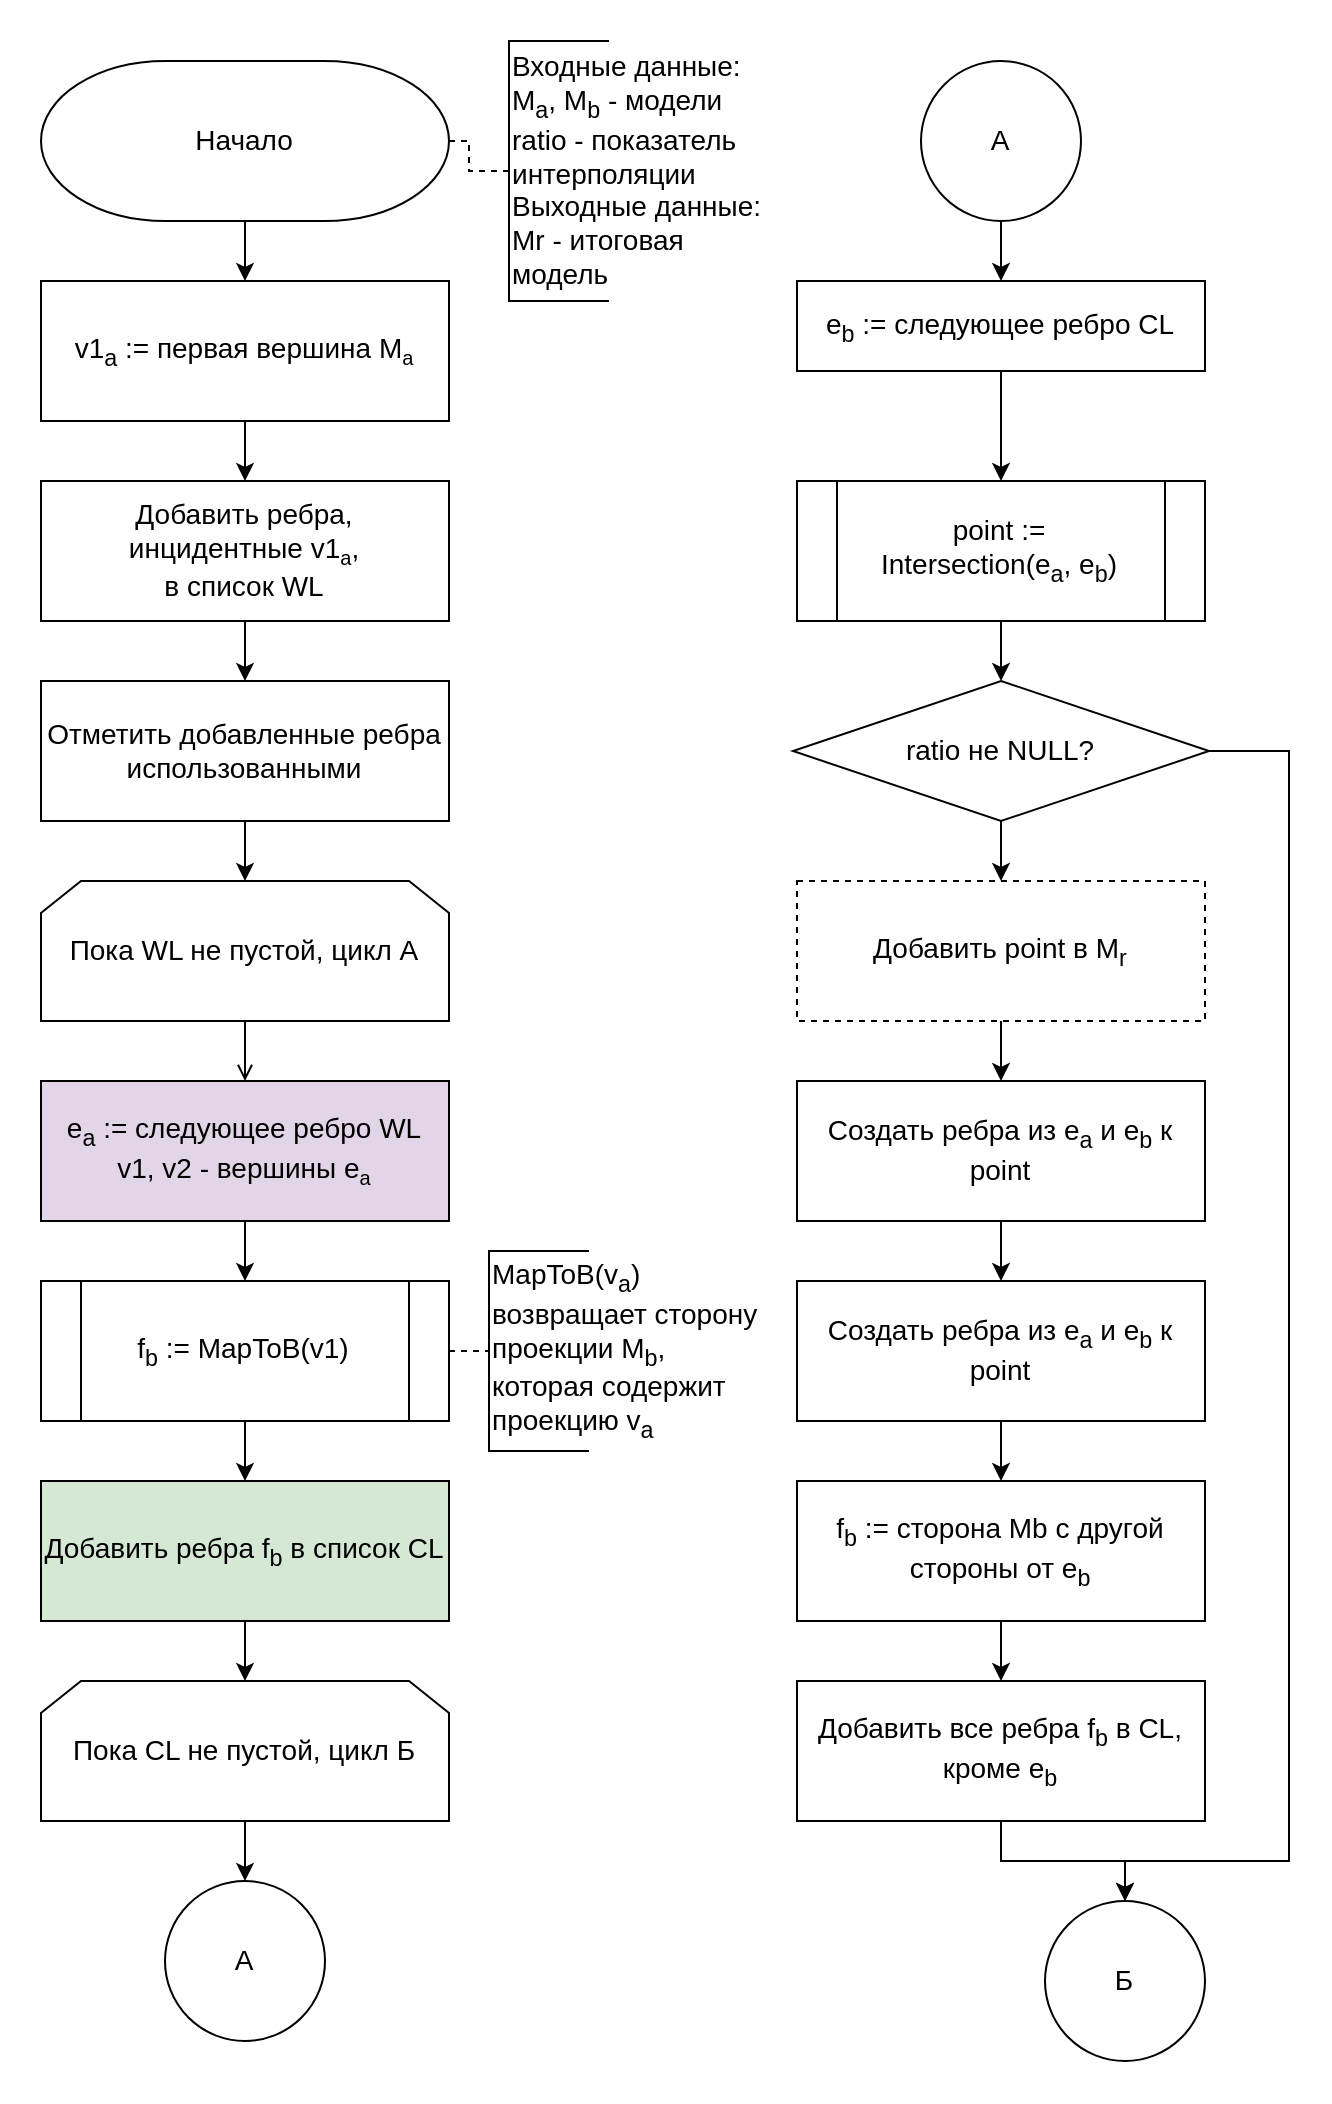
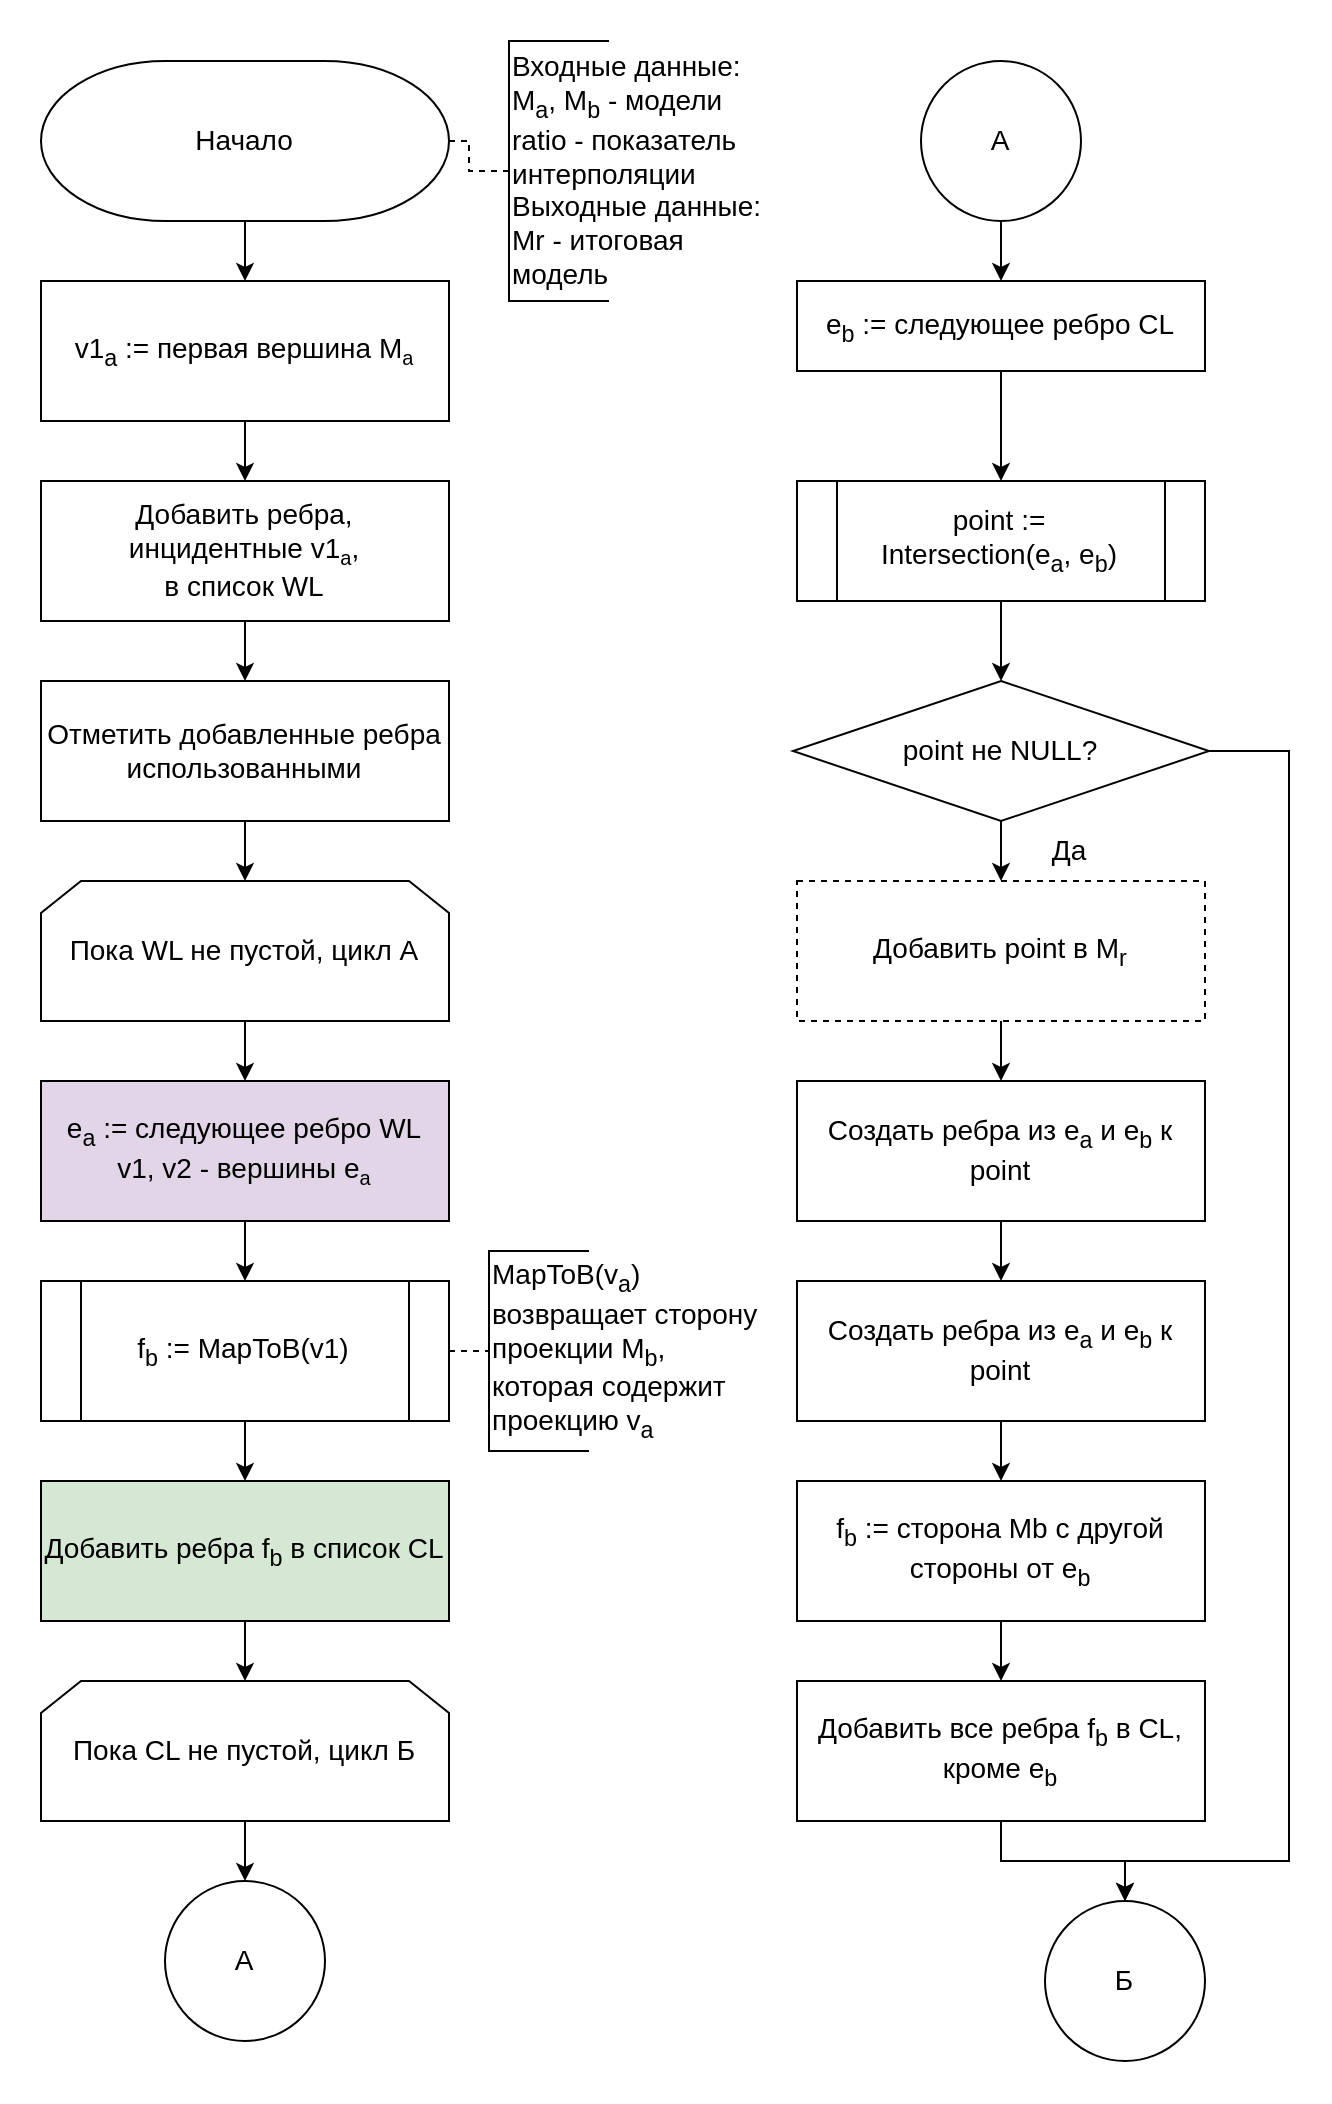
(1001, 551) -> (1001, 541)
(1001, 751) -> (1001, 751)
none -> (1069, 851)
(245, 1068) -> (245, 1066)
